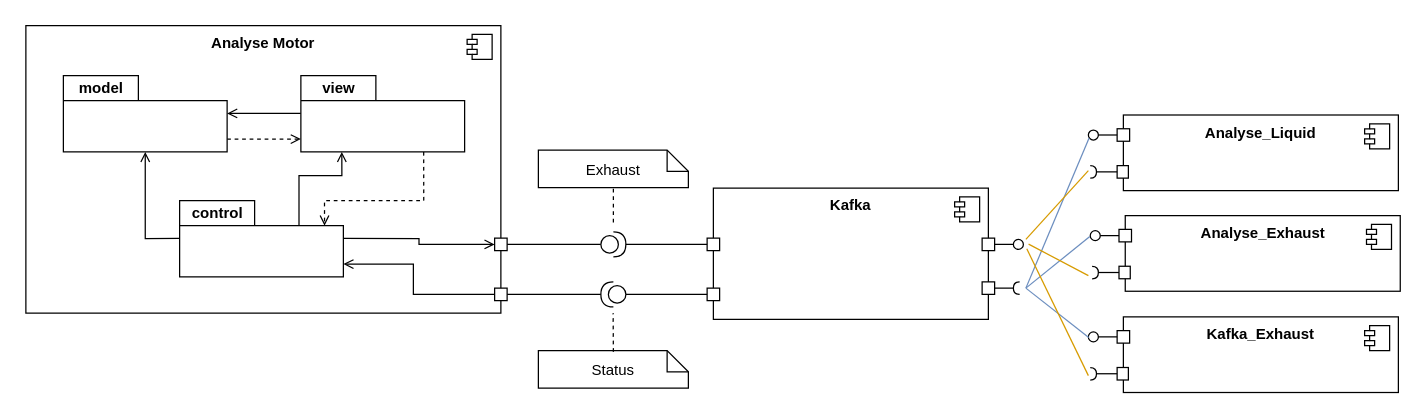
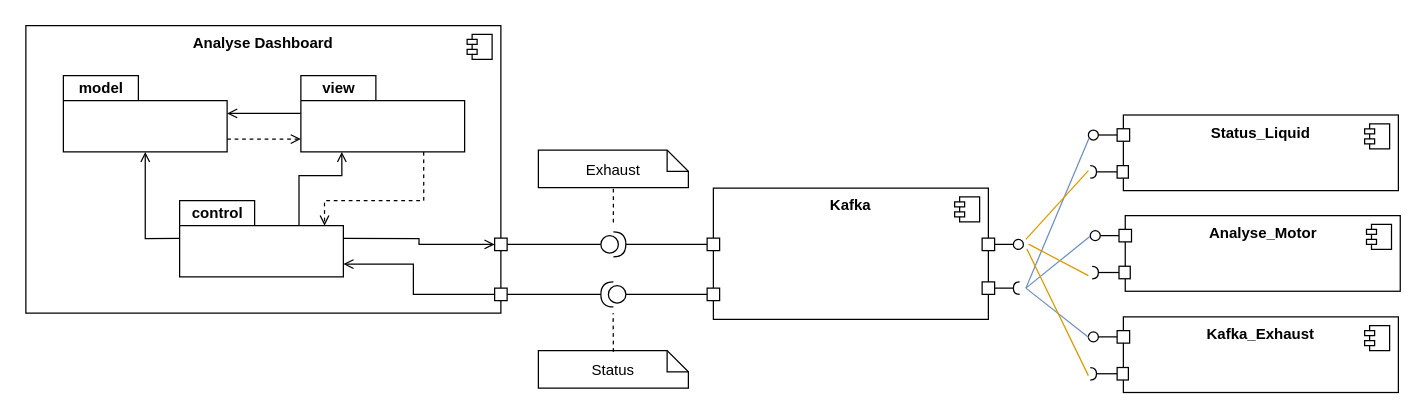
(263, 43) -> (263, 43)
(1261, 133) -> (1261, 133)
(1263, 233) -> (1263, 233)
